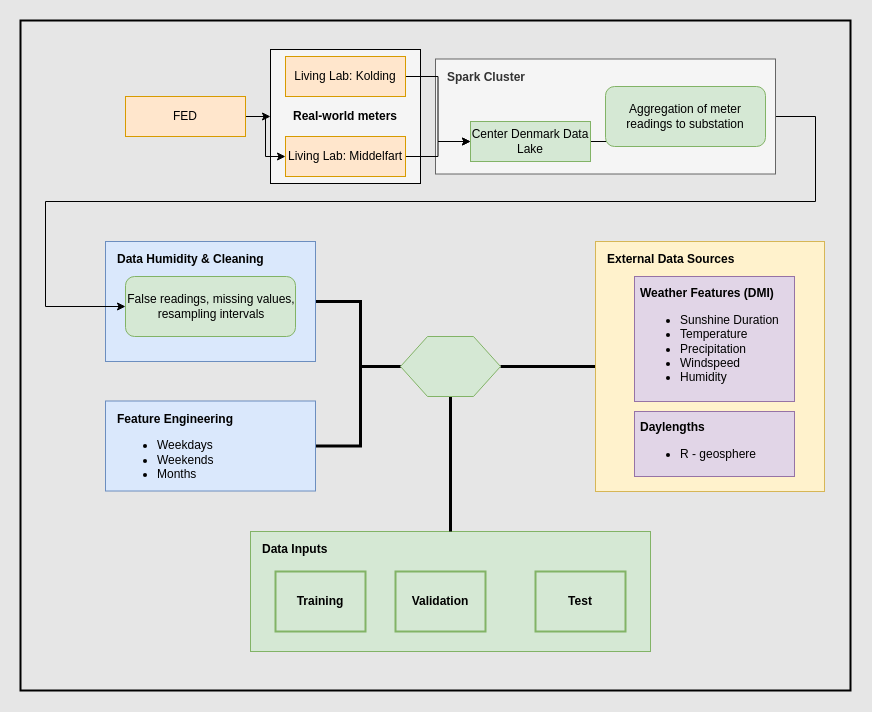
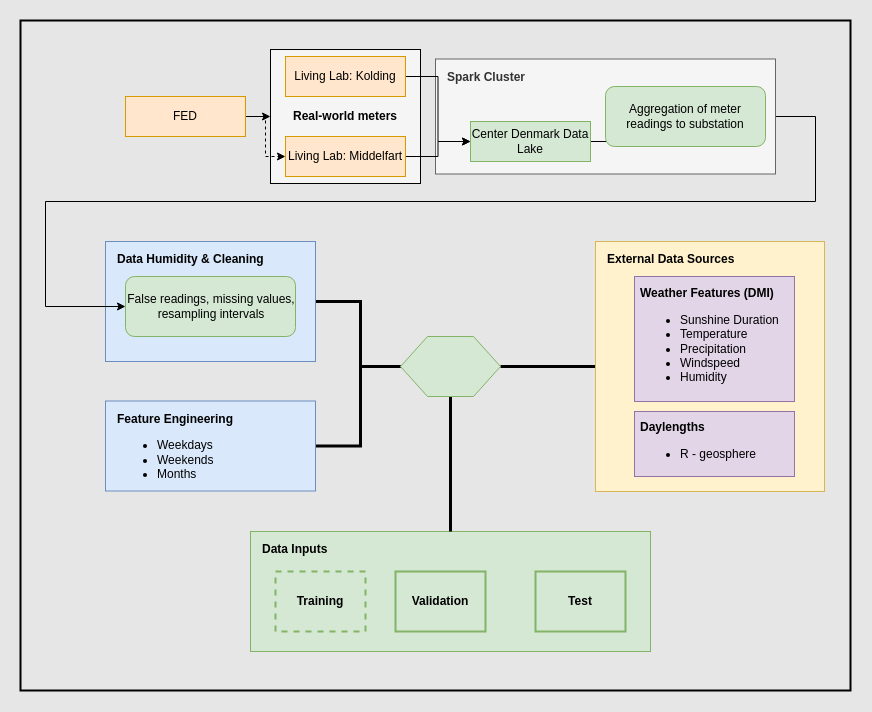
(266, 144) -> (266, 144)
(321, 602) -> (321, 602)
